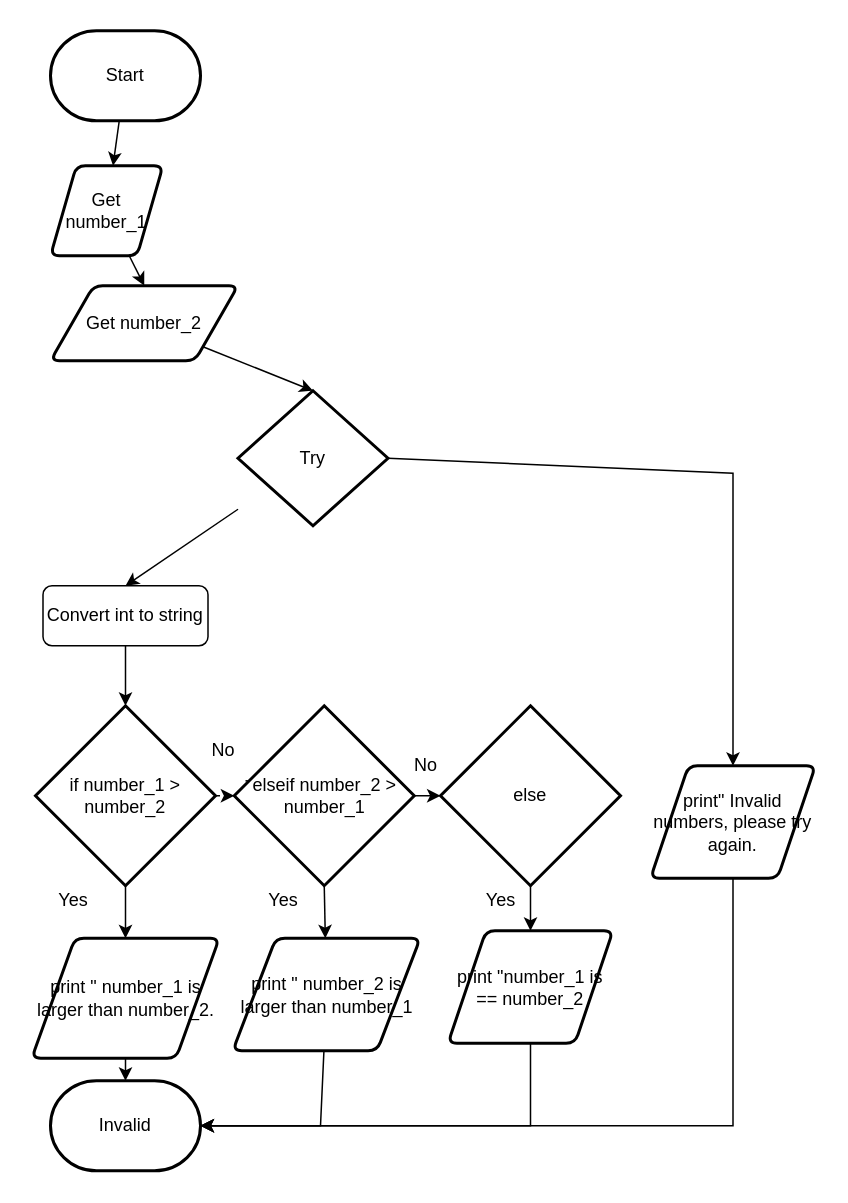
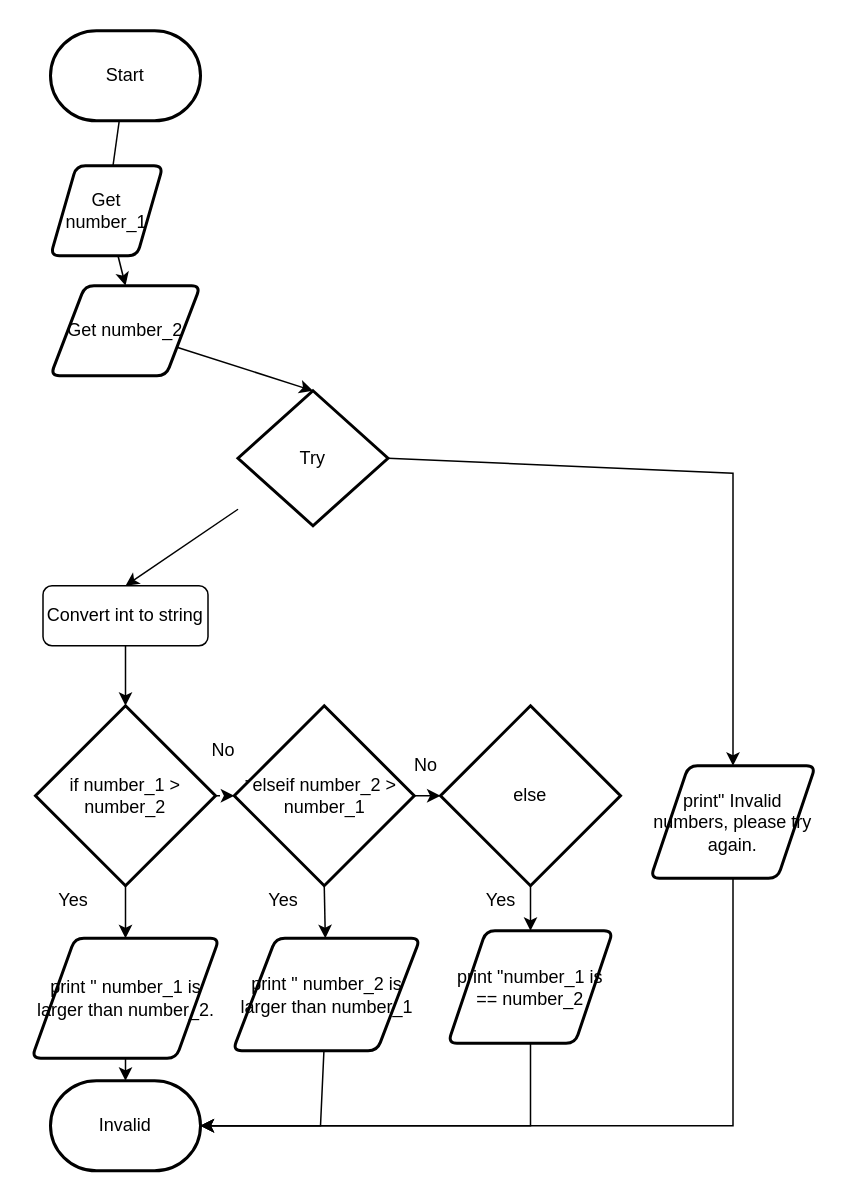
(114, 154) -> (114, 158)
(144, 323) -> (125, 331)
